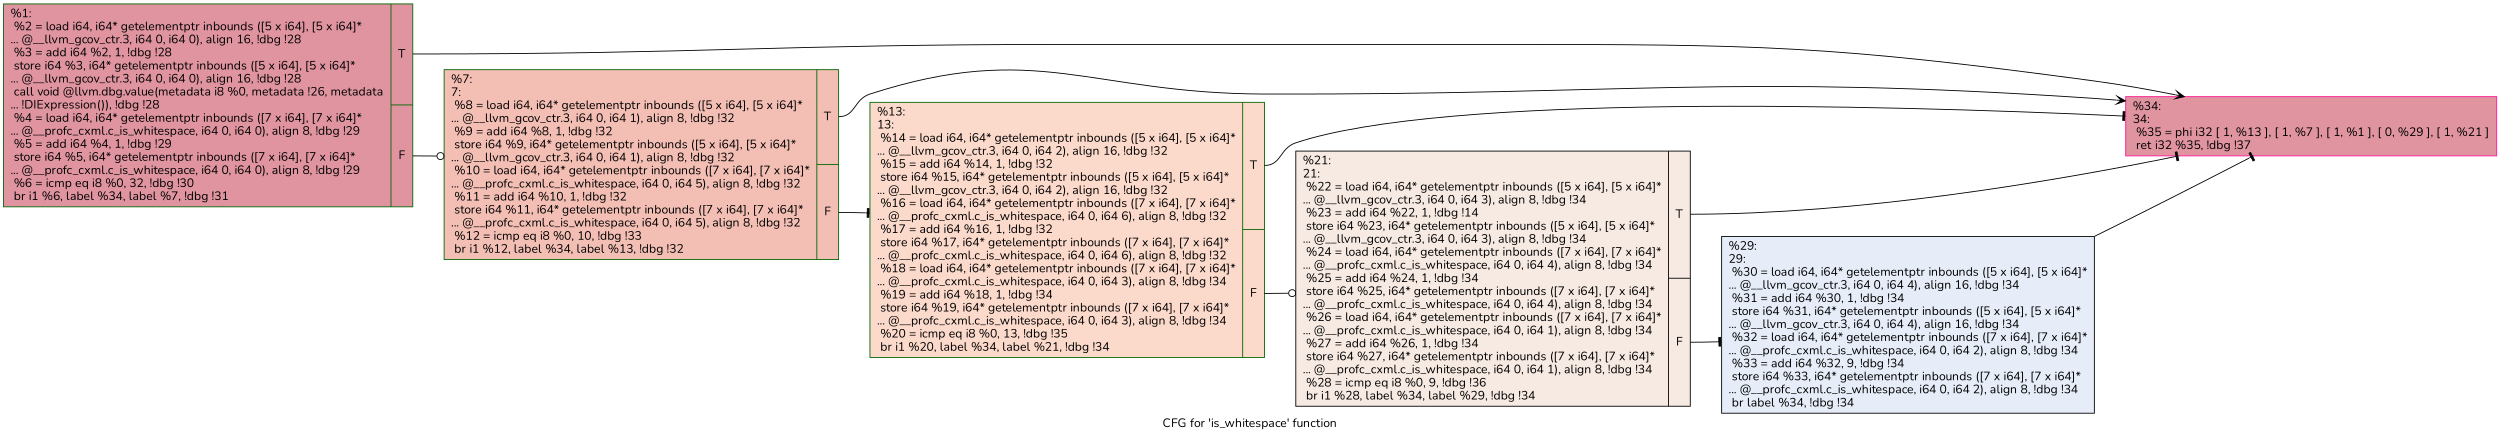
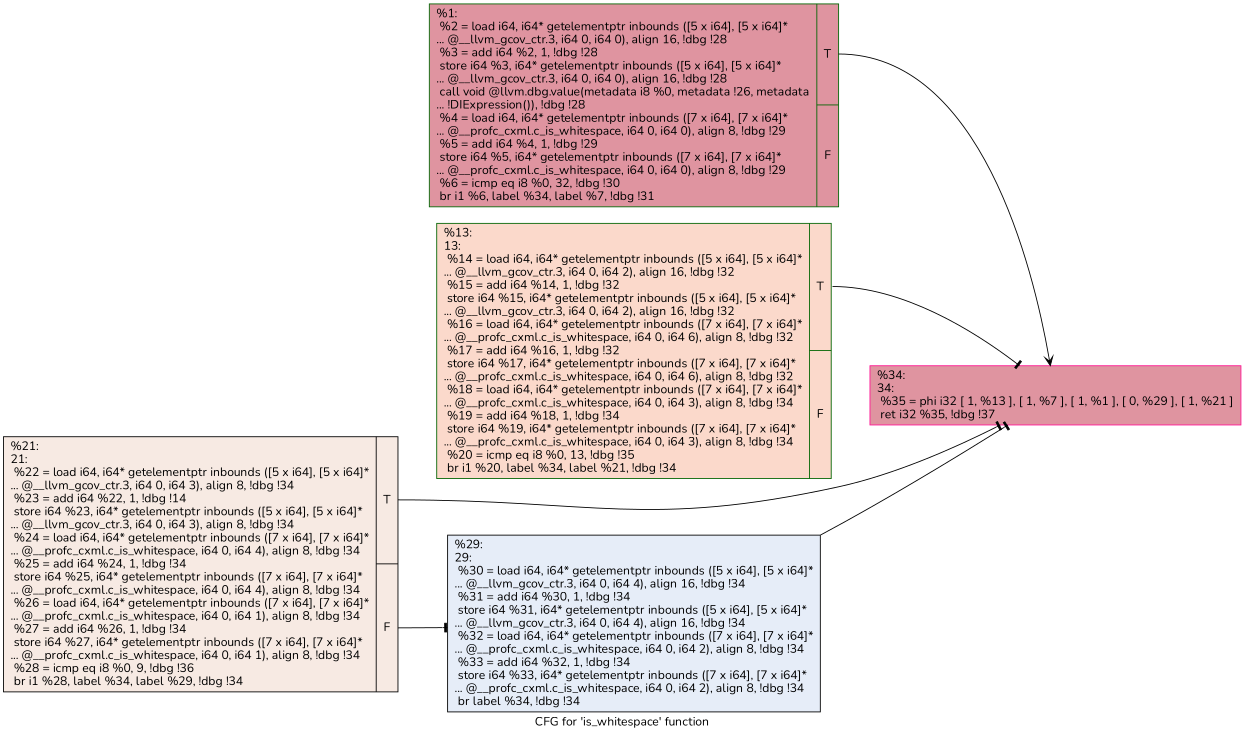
(641, 165) -> none
(1276, 293) -> none
(1817, 364) -> (543, 662)
